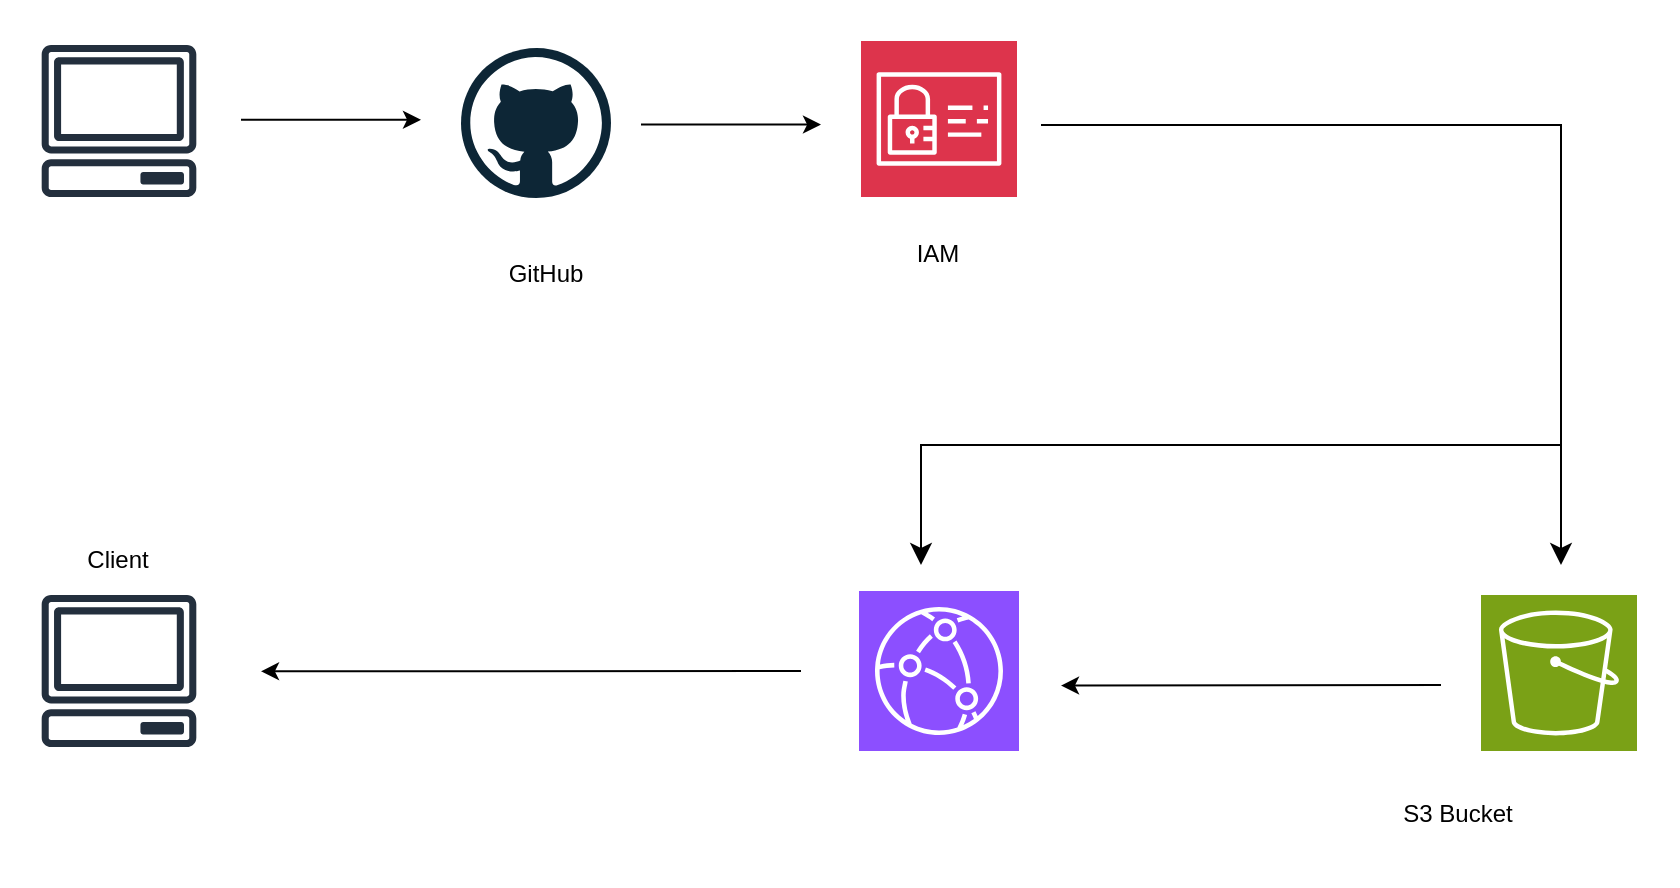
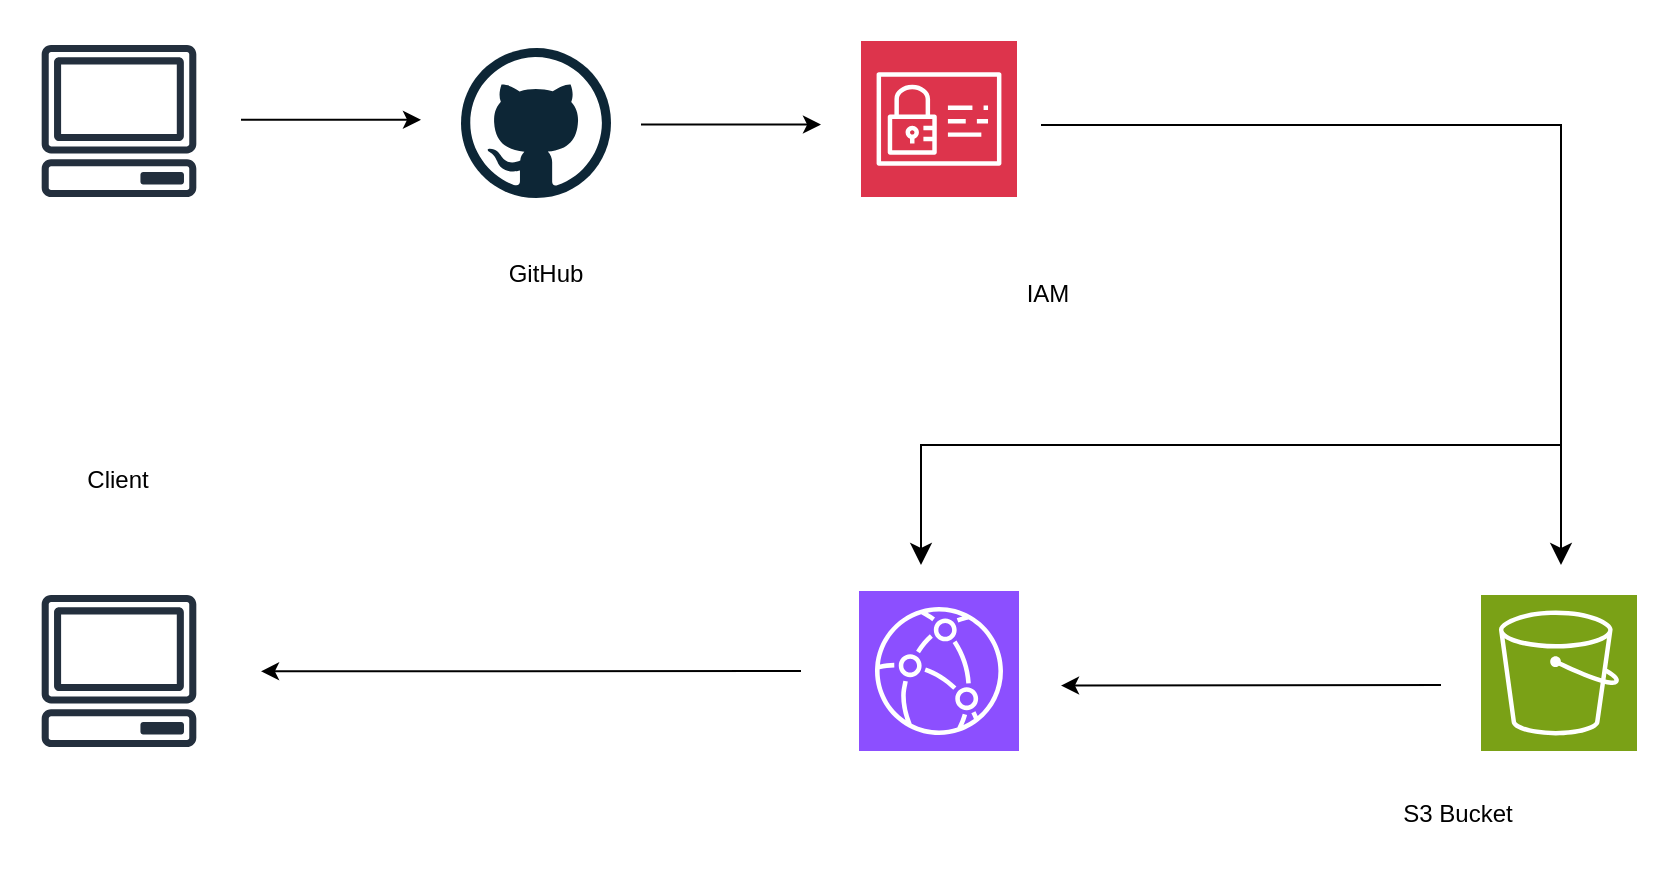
(939, 255) -> (1049, 295)
(119, 561) -> (119, 481)
